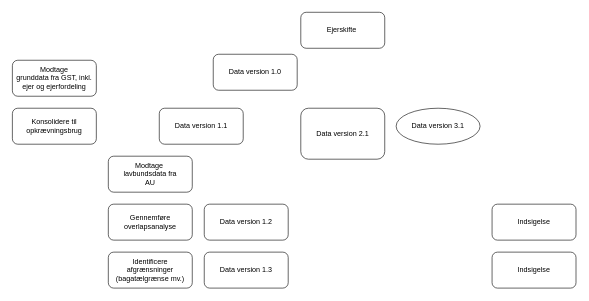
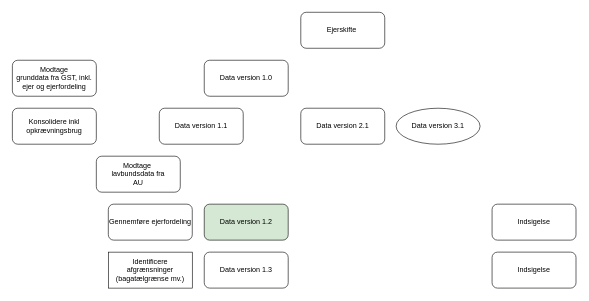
(255, 72) -> (246, 78)
(54, 126) -> (54, 126)
(343, 134) -> (343, 126)
(150, 174) -> (138, 174)
(150, 222) -> (150, 222)
(246, 222) -> (246, 222)
(150, 270) -> (150, 270)
